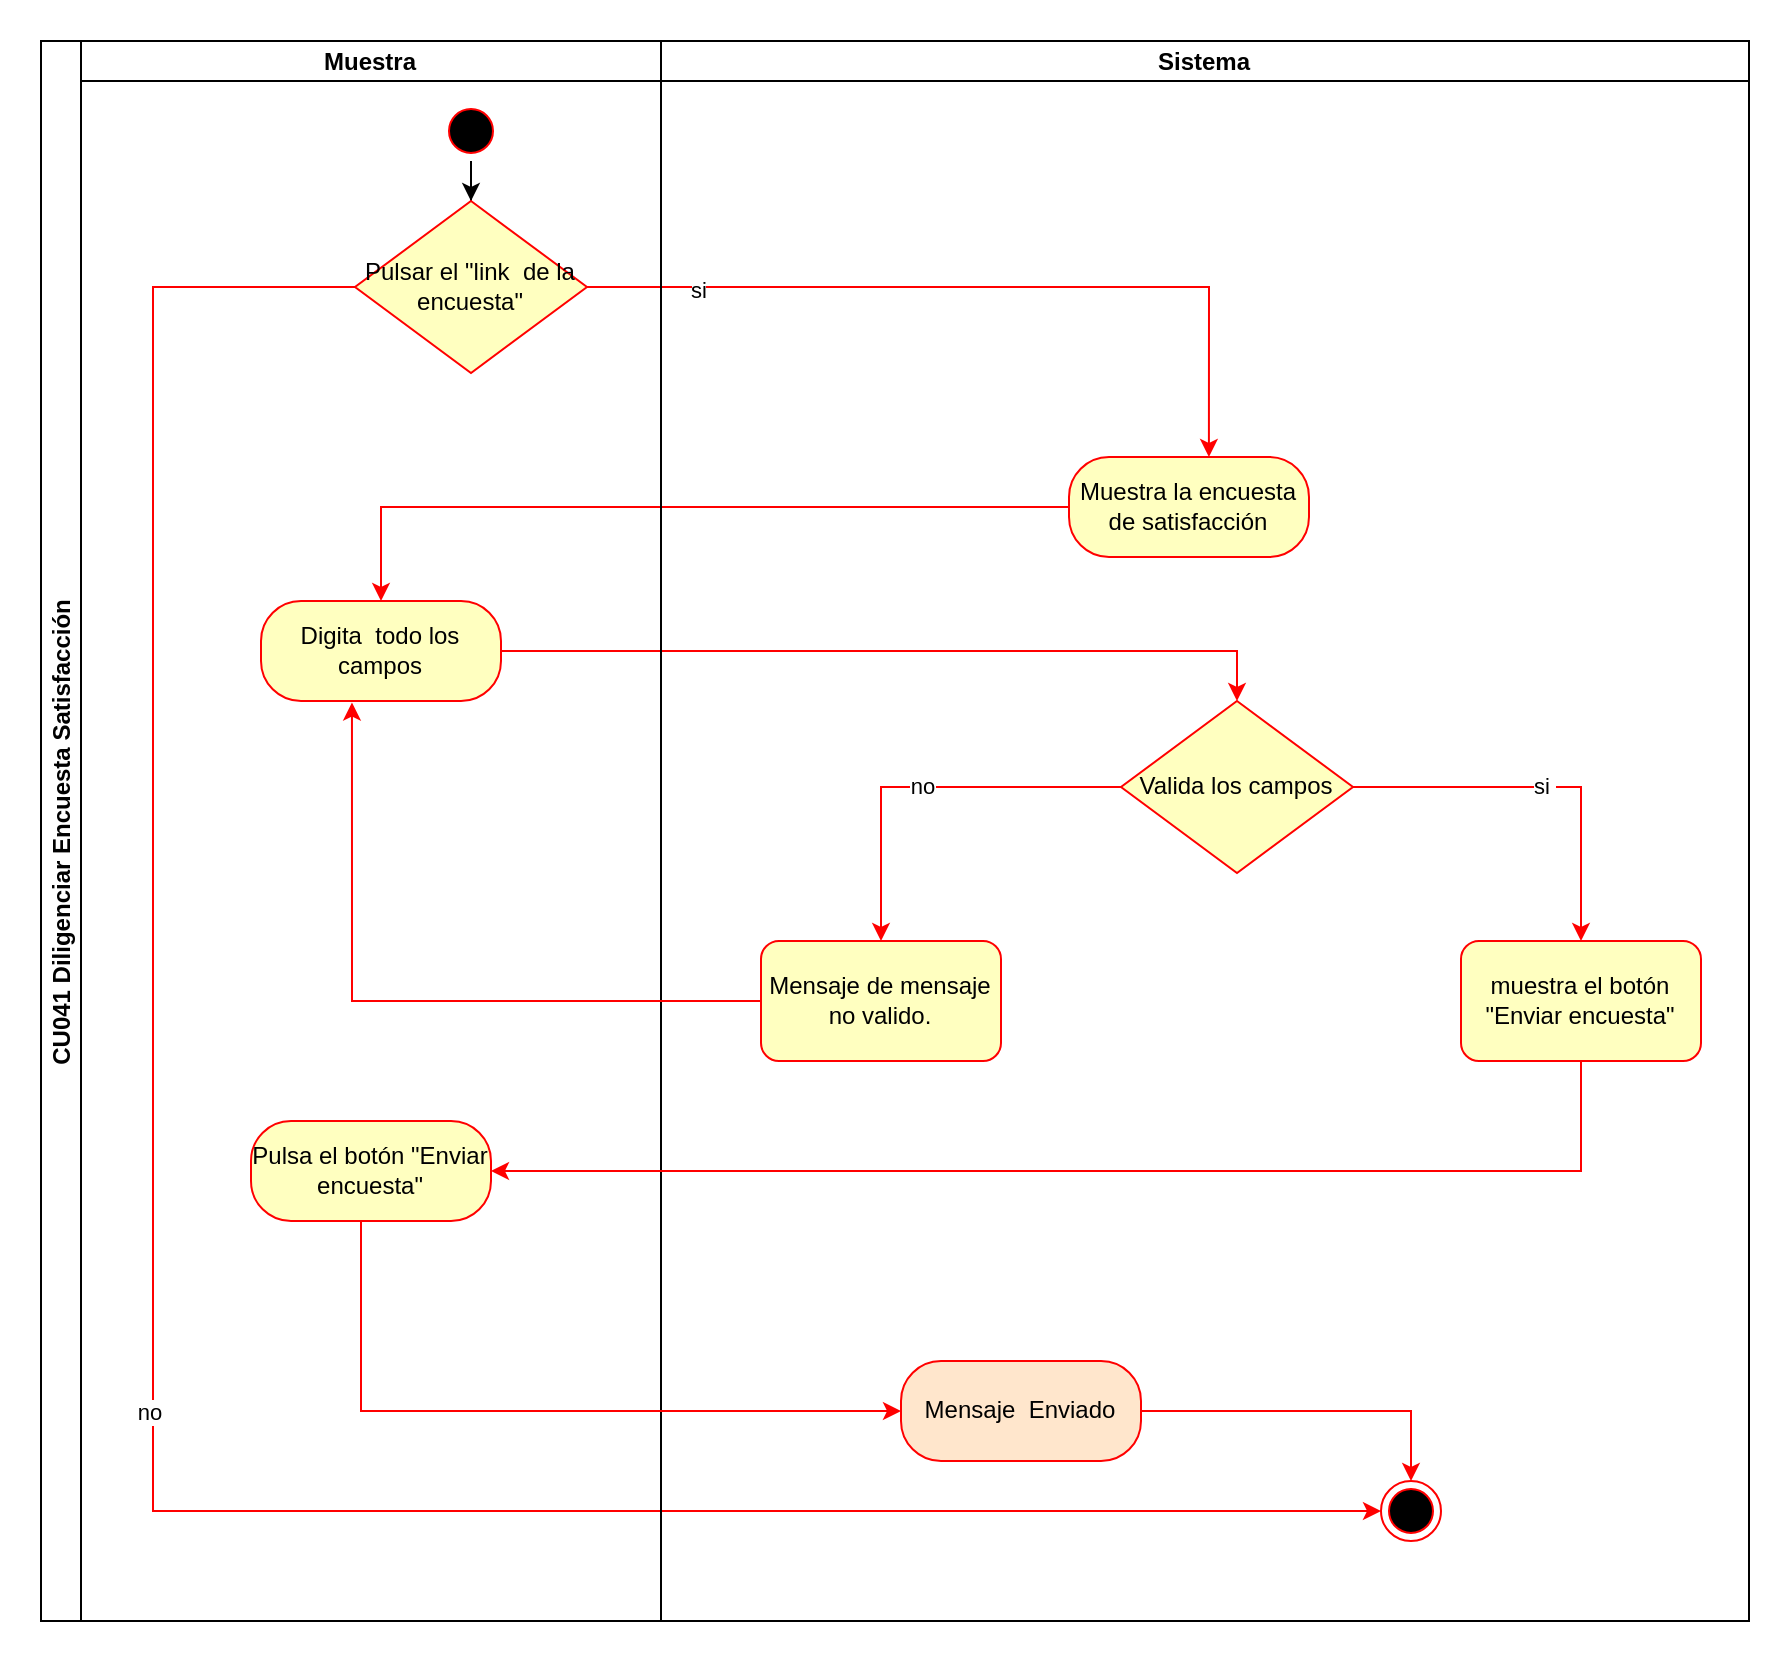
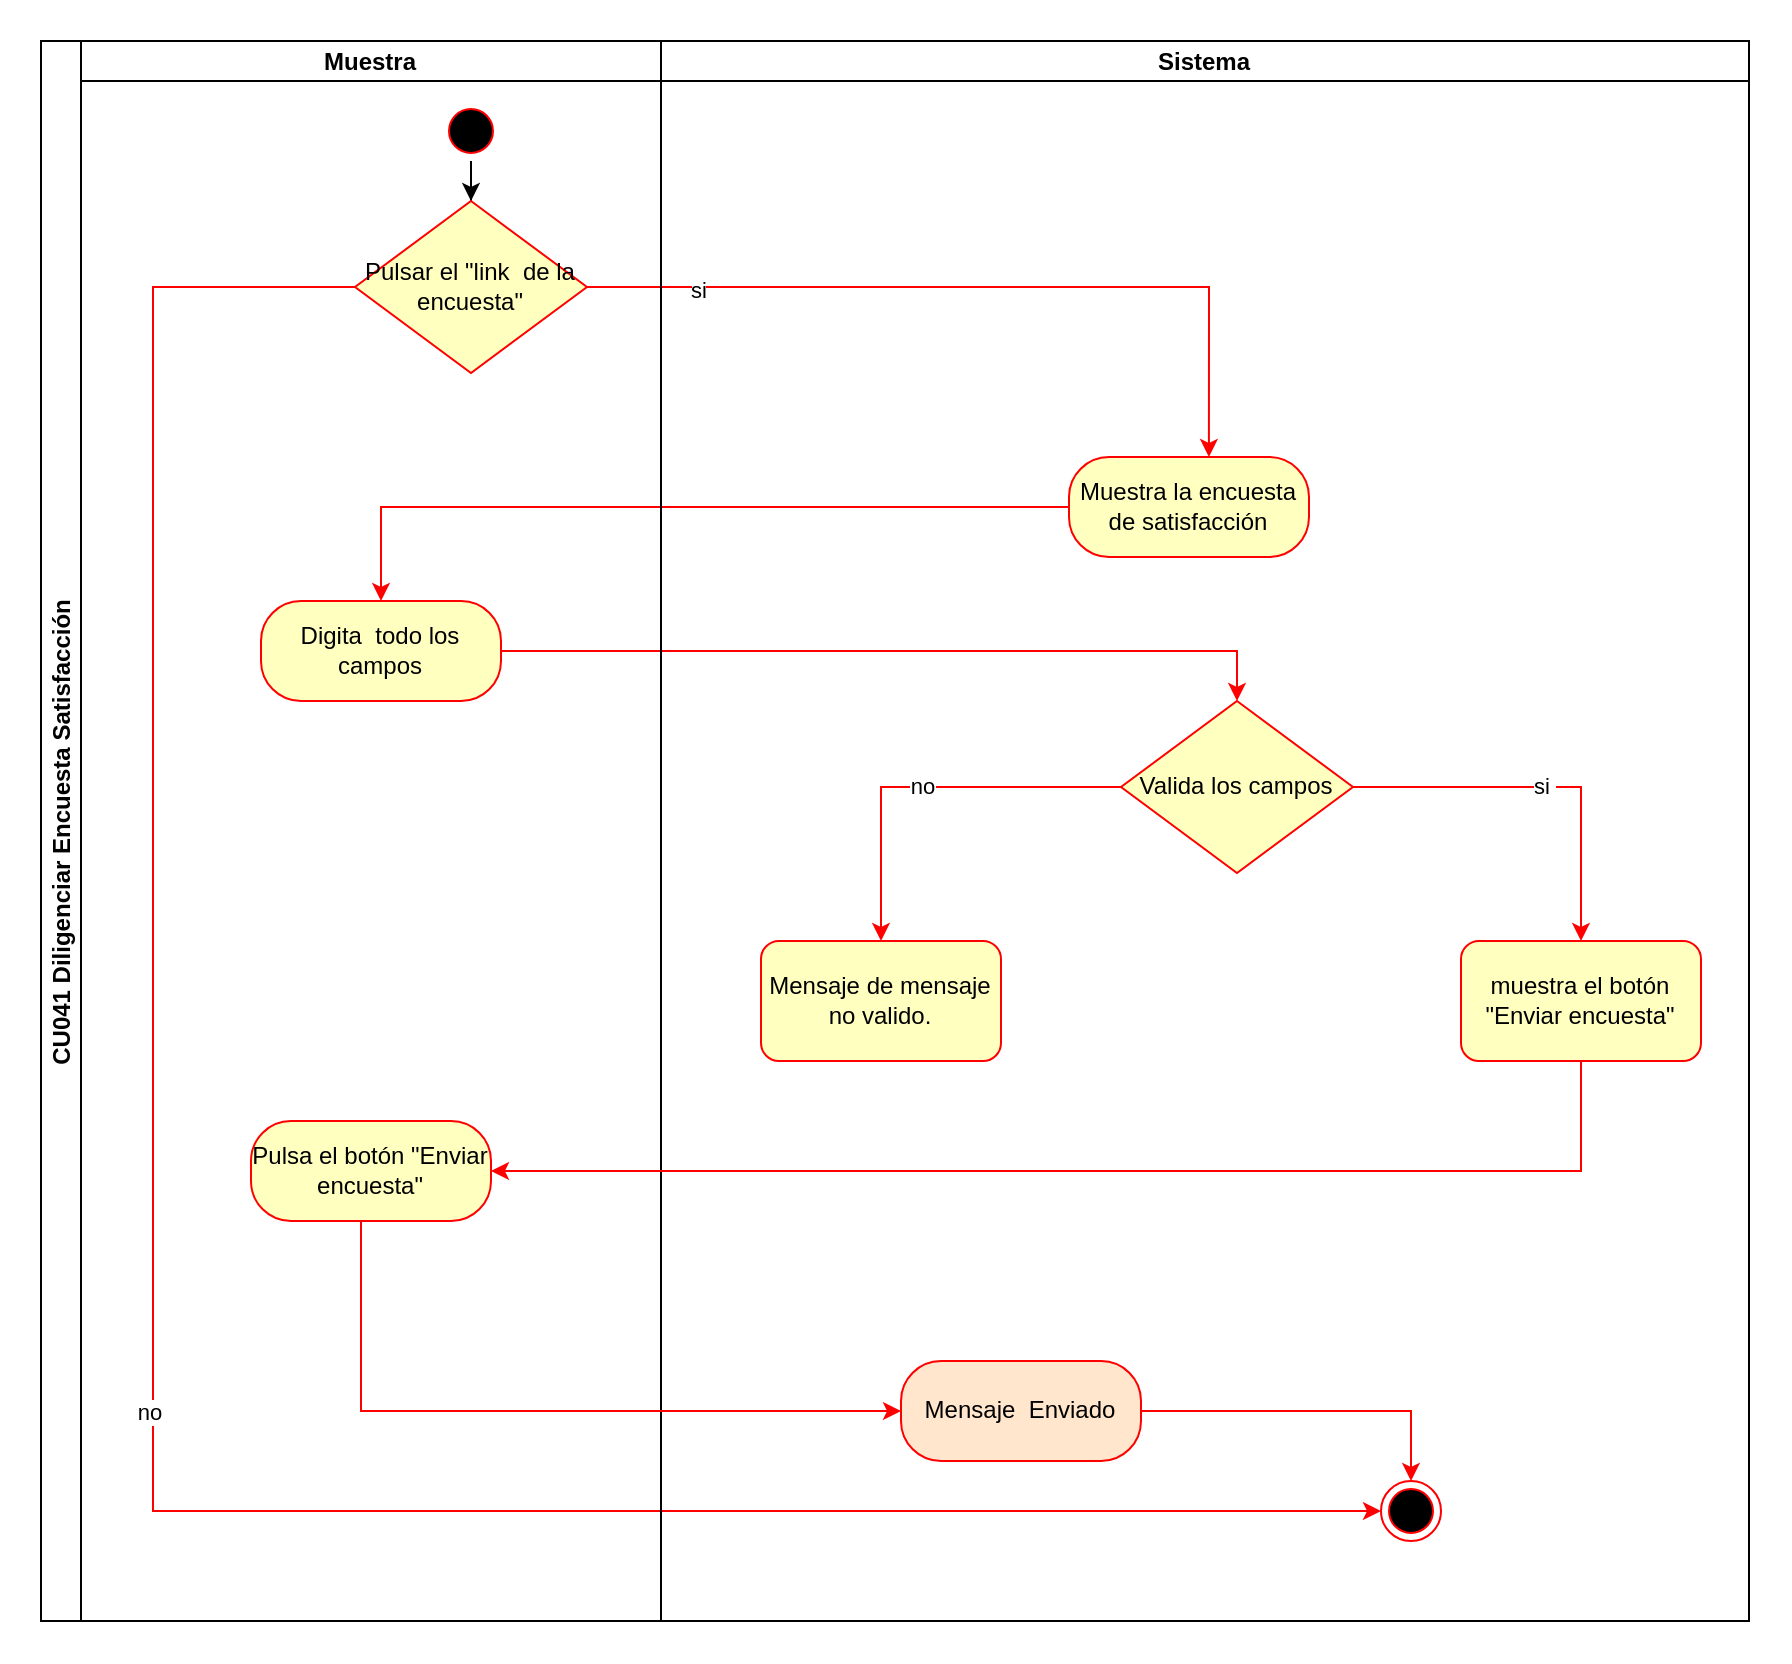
(362, 1001) -> none
